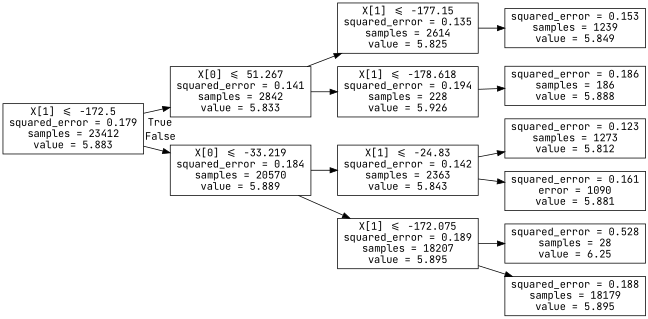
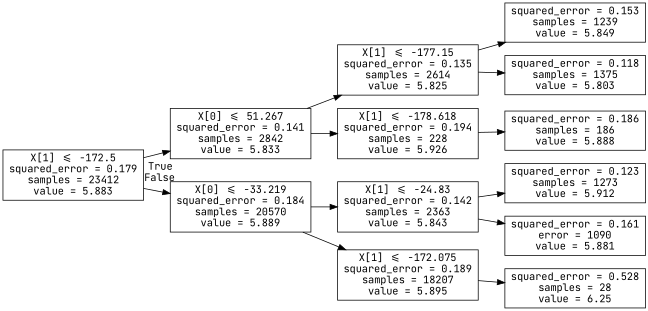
none -> (575, 75)
(575, 138) -> (575, 183)
(575, 296) -> none
